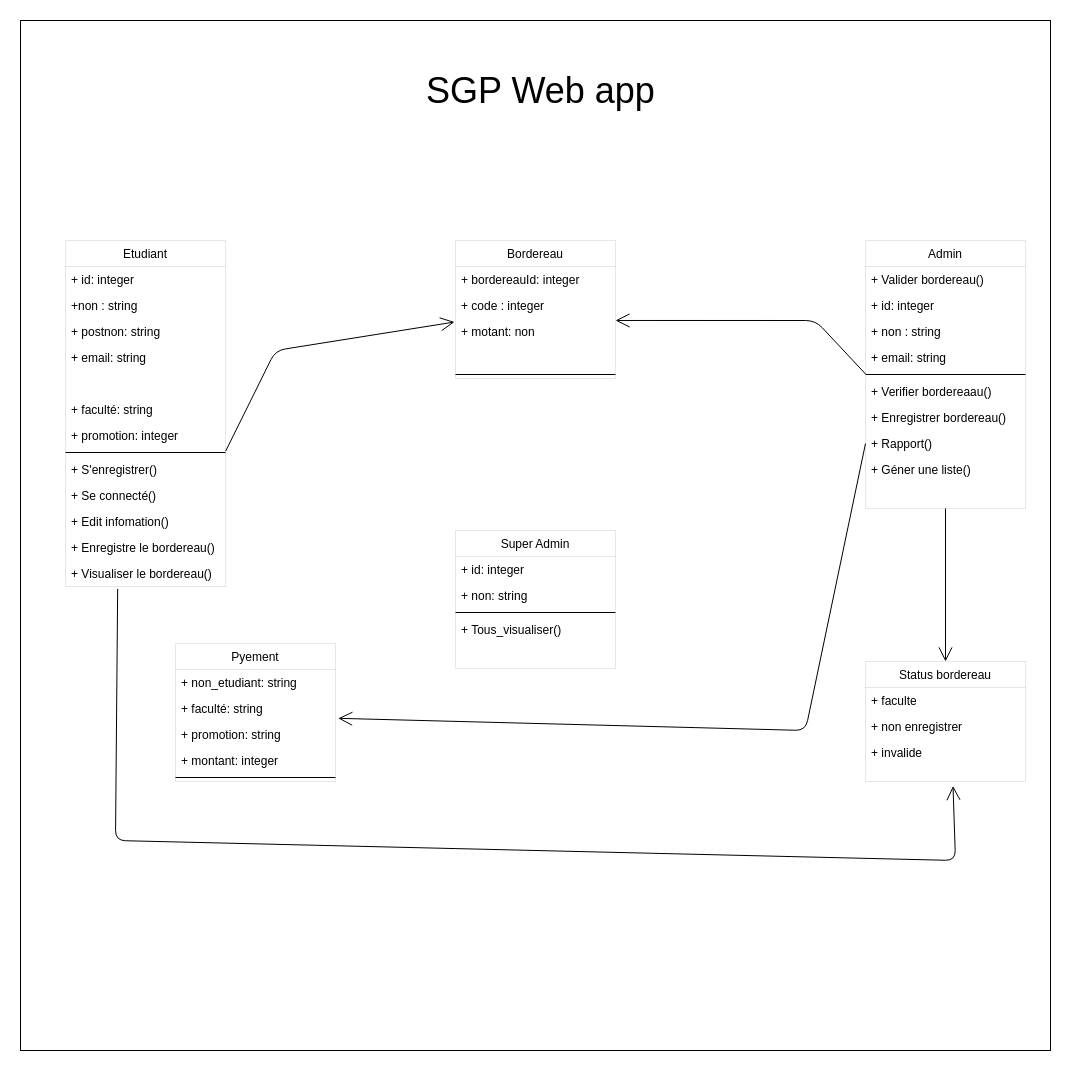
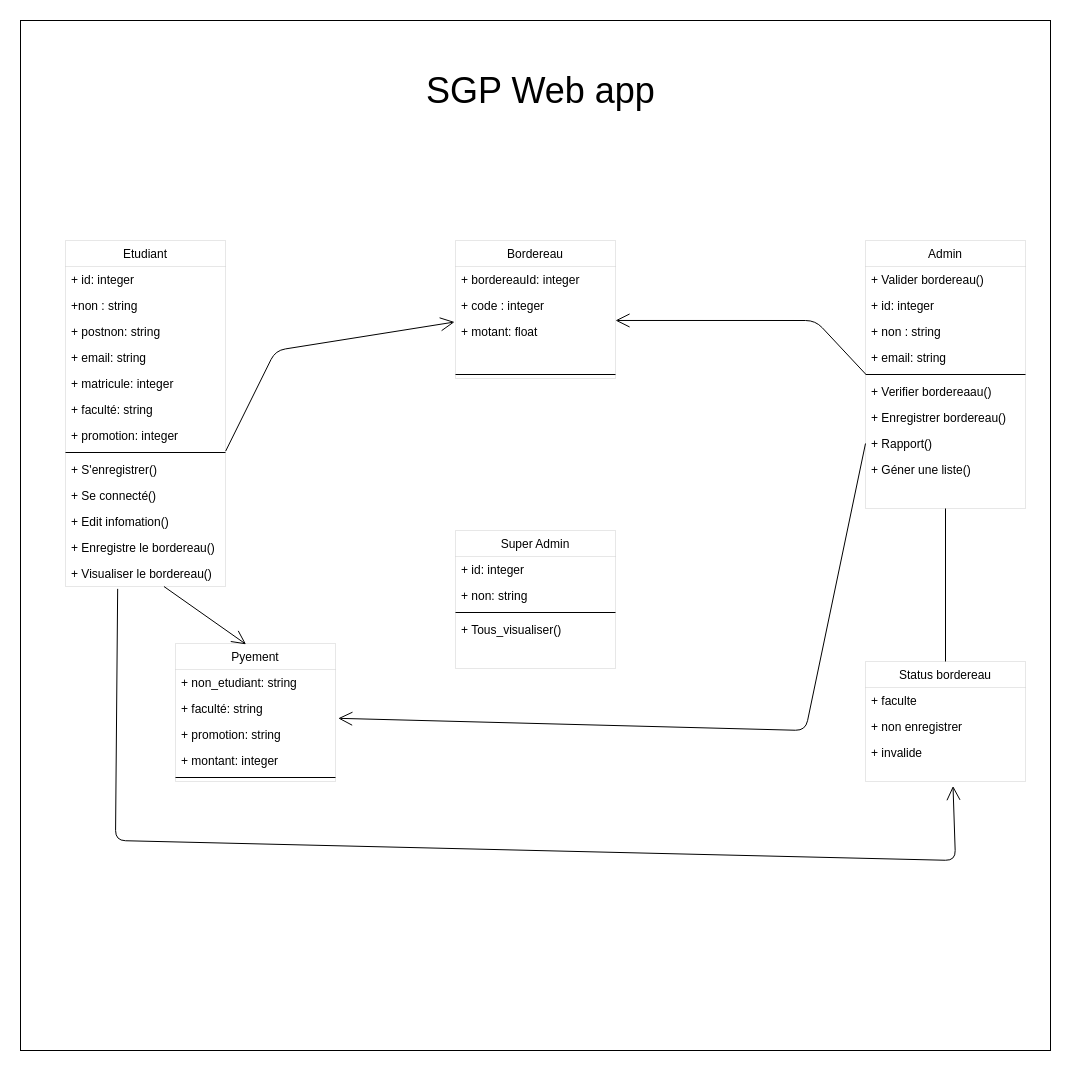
(500, 332) -> (505, 332)
none -> (146, 384)
none -> (202, 614)
(946, 655) -> (946, 655)
